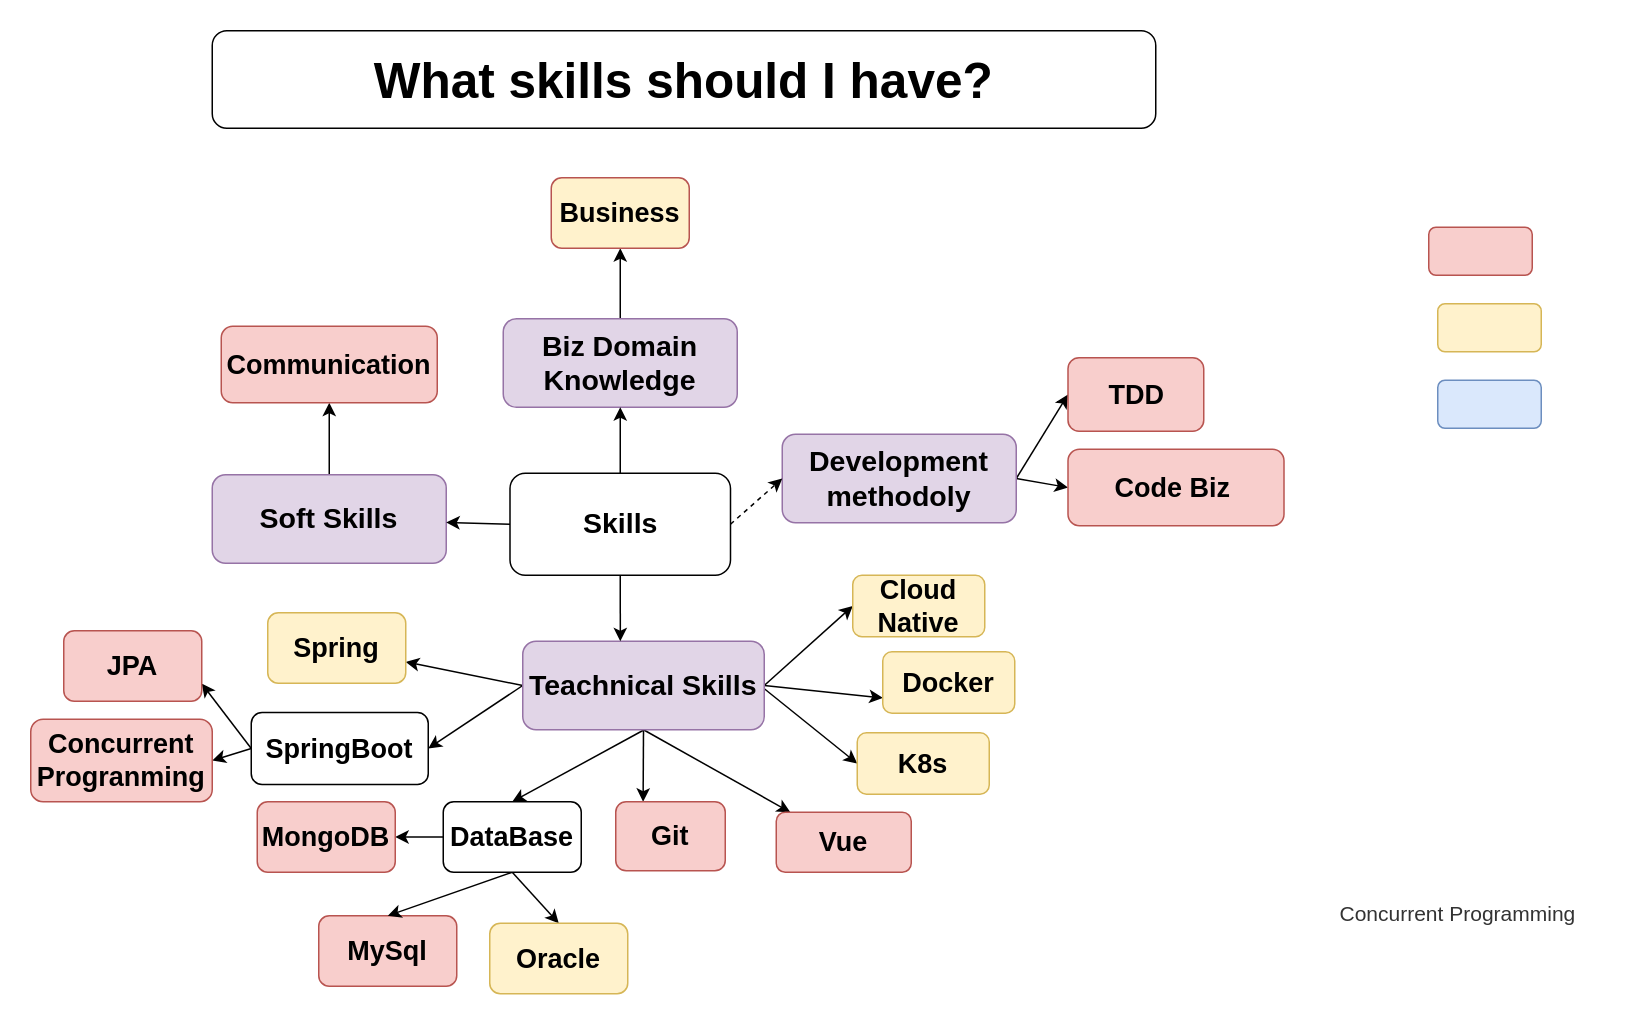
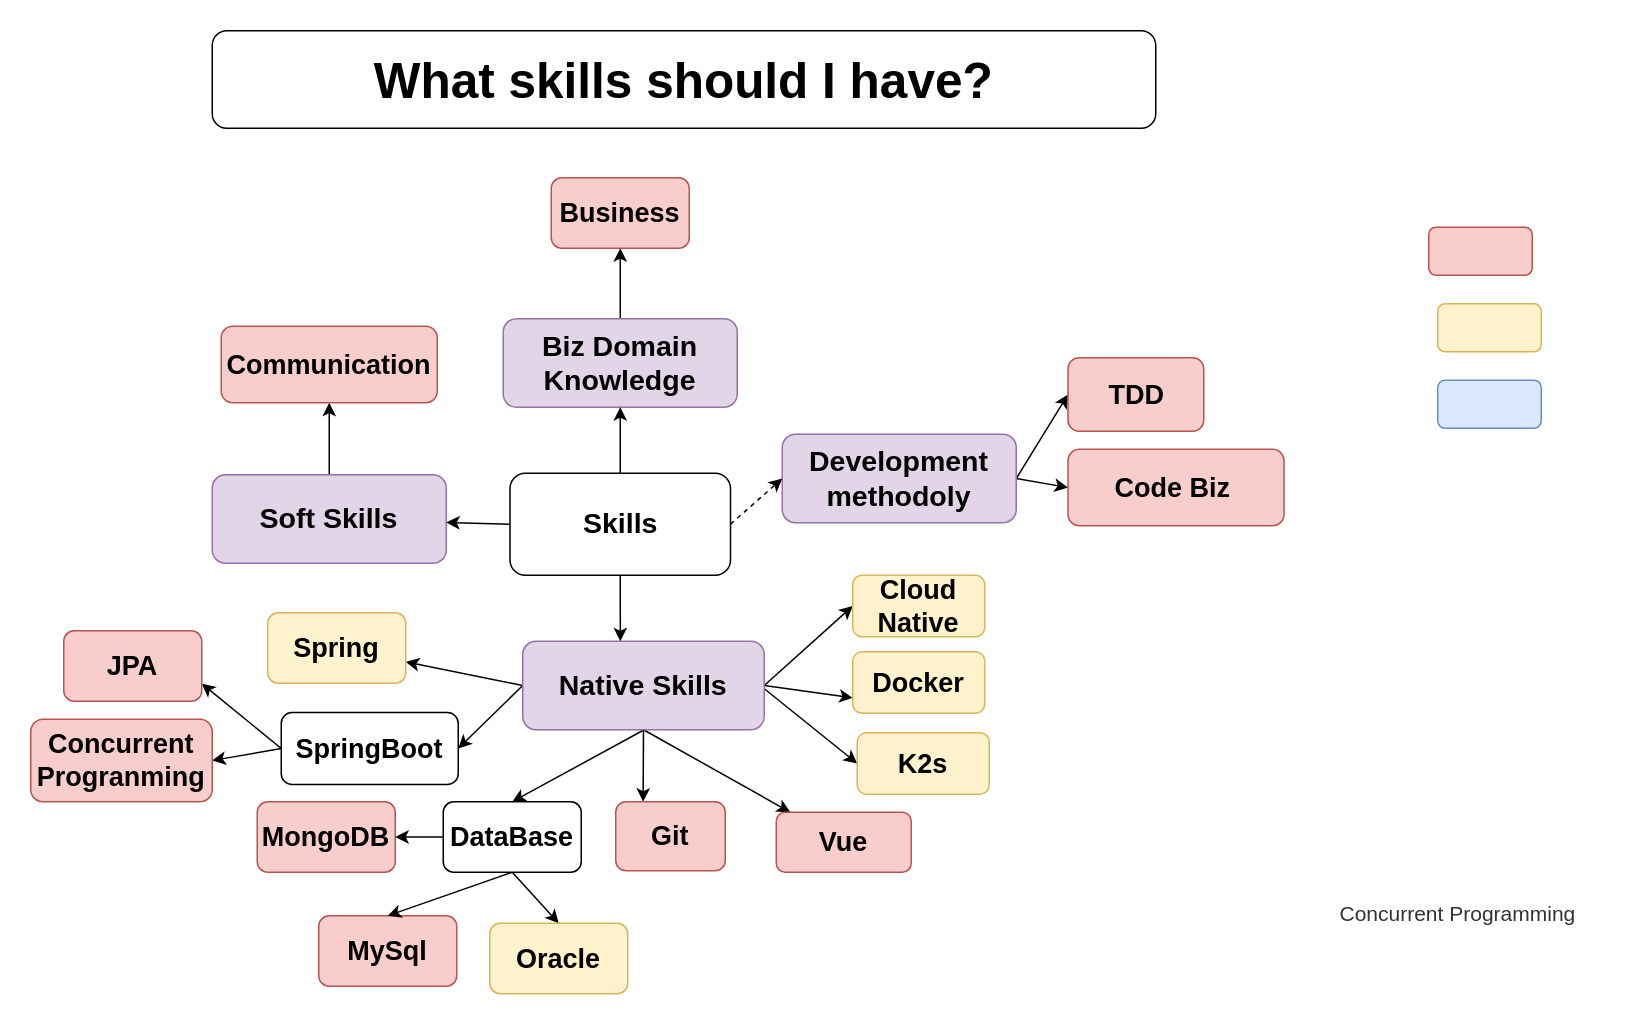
(620, 213) -> (620, 213)
(949, 683) -> (919, 683)
(644, 686) -> (644, 686)
(340, 749) -> (370, 749)
(923, 764) -> (923, 764)
